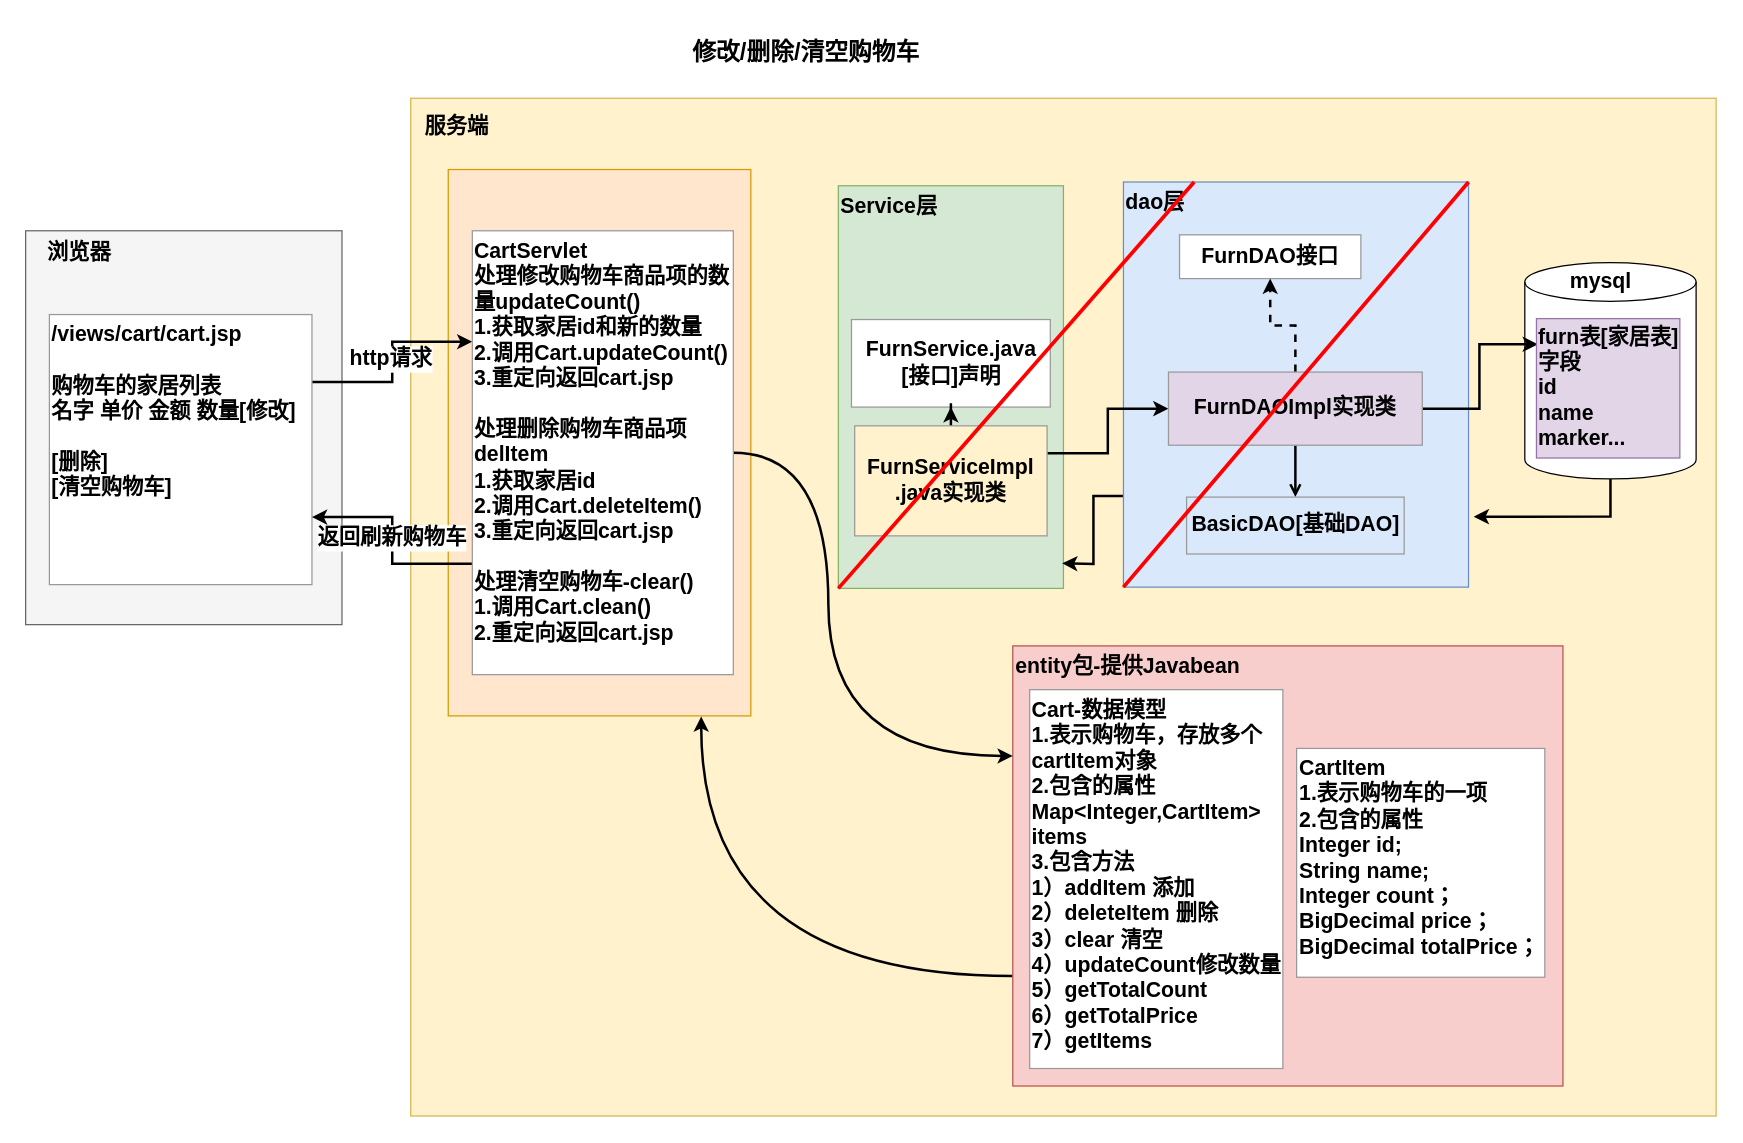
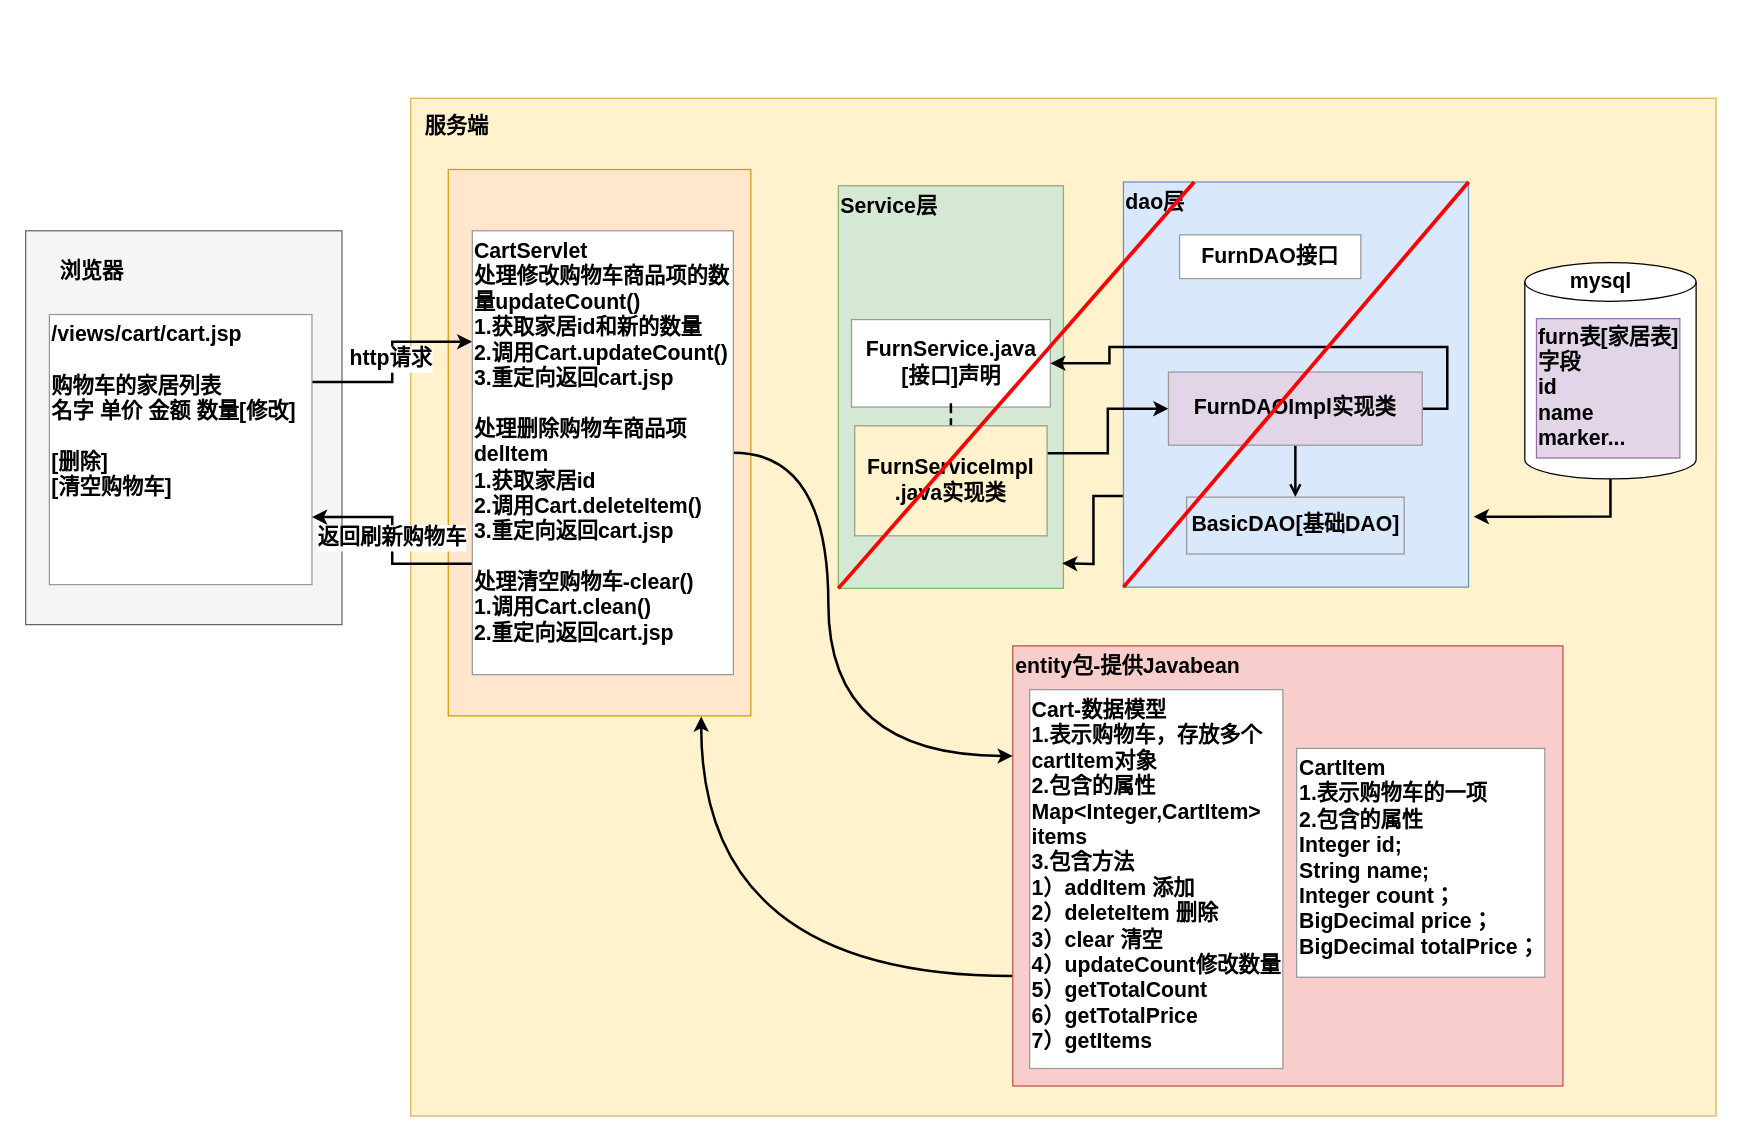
(806, 53) -> none
(79, 253) -> (92, 272)
(1288, 325) -> none
(1479, 370) -> (1279, 347)
(951, 419) -> (951, 415)
